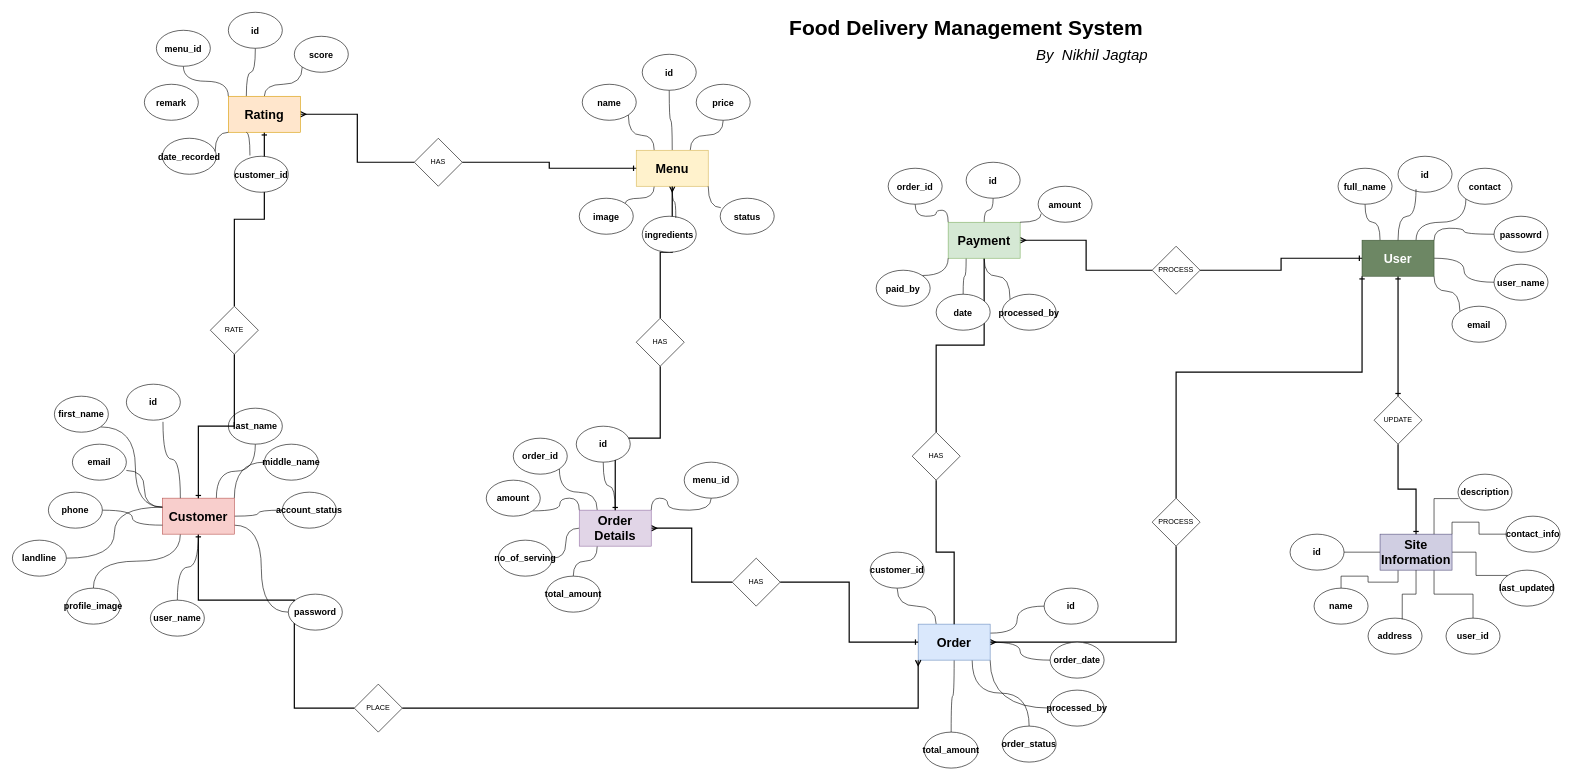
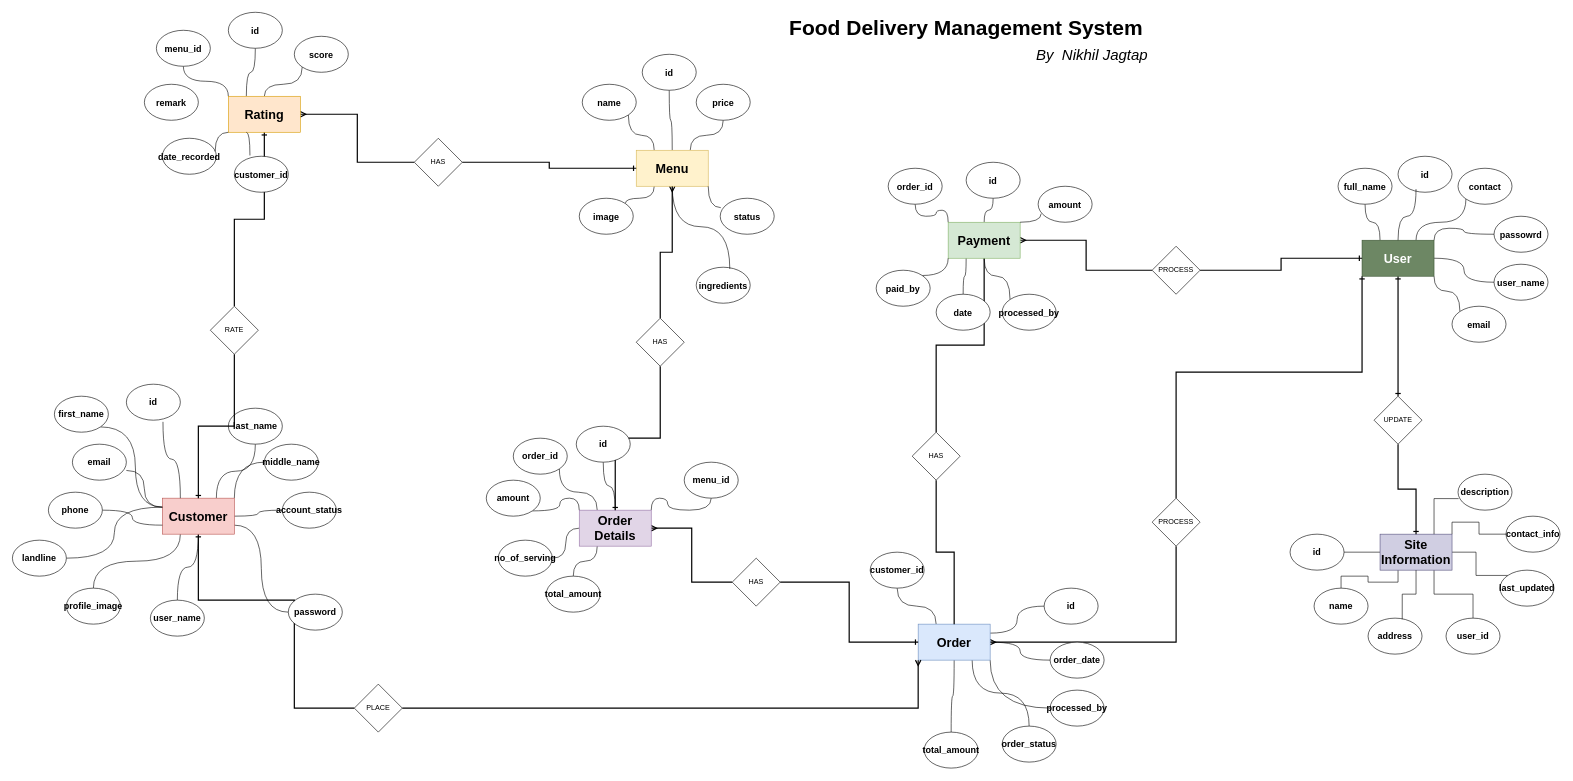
(669, 234) -> (723, 285)
